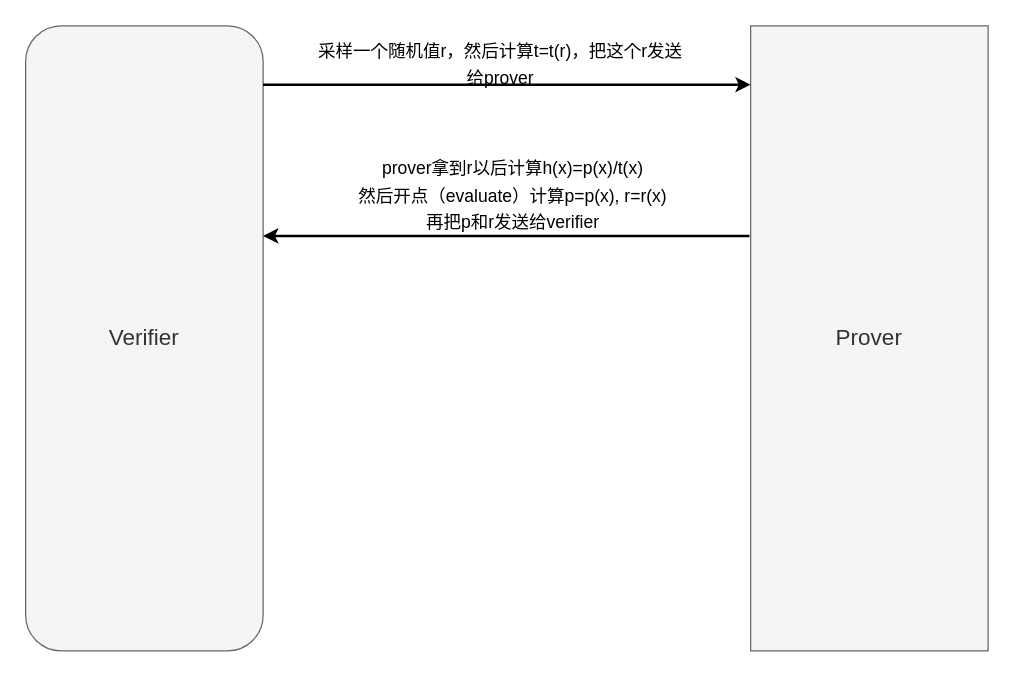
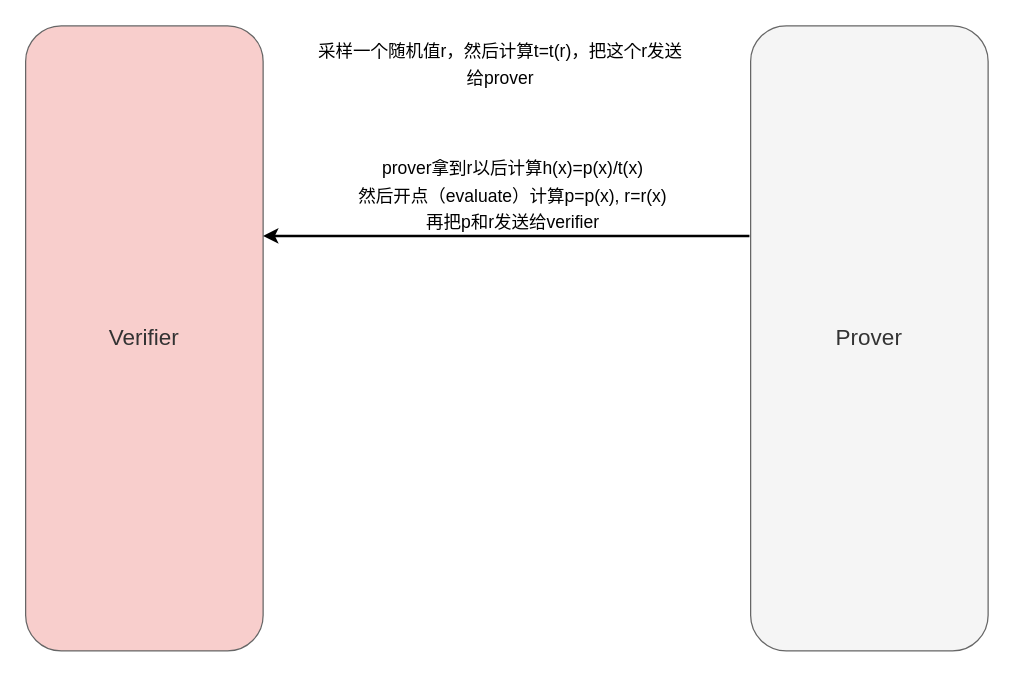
(501, 84) -> none
(144, 338) -> (144, 338)
(869, 338) -> (869, 338)
